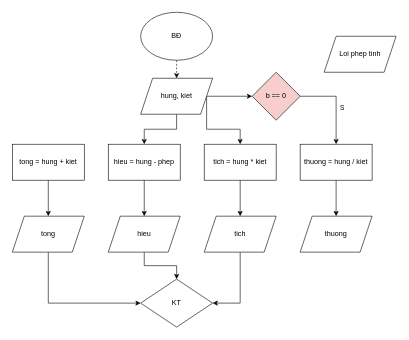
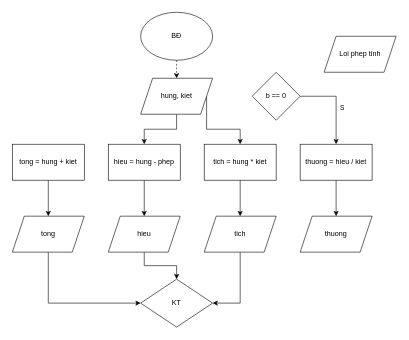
(246, 96) -> none
(276, 96) -> (276, 96)
(336, 162) -> (336, 162)
